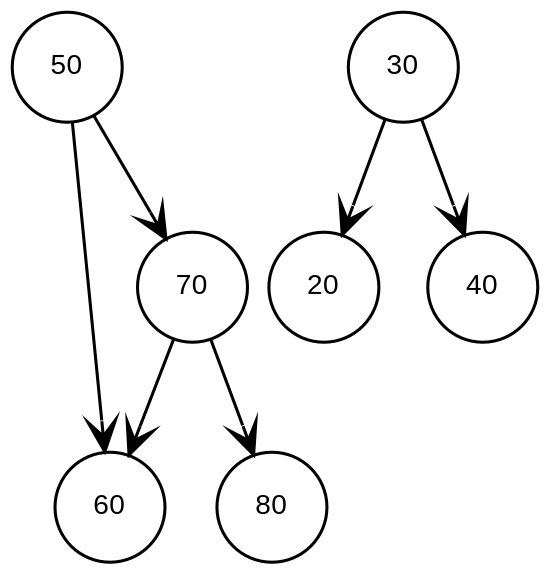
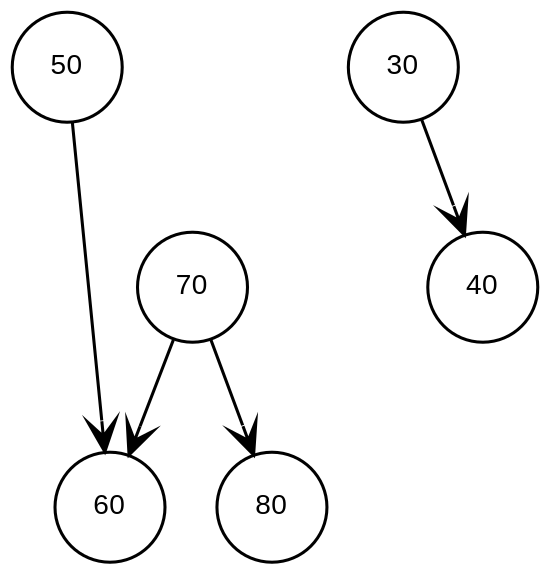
(122, 164) -> none
(324, 287) -> none
